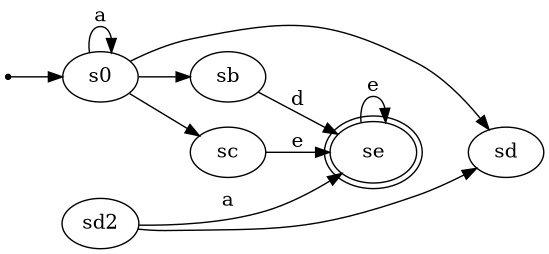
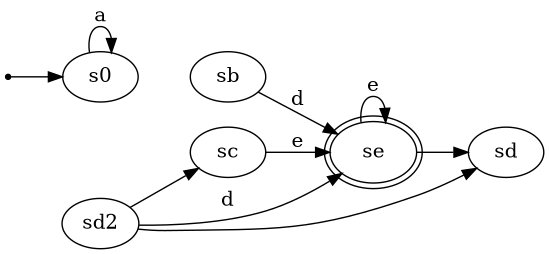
(316, 27) -> (435, 152)
(157, 77) -> none
(158, 111) -> (158, 192)
(228, 201) -> (228, 201)
